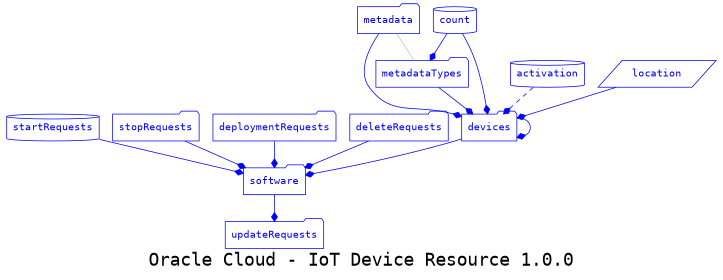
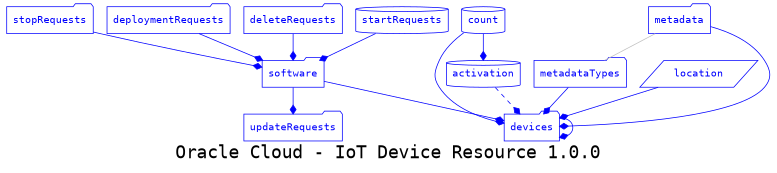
(441, 43) -> (483, 43)
(388, 158) -> (410, 100)
